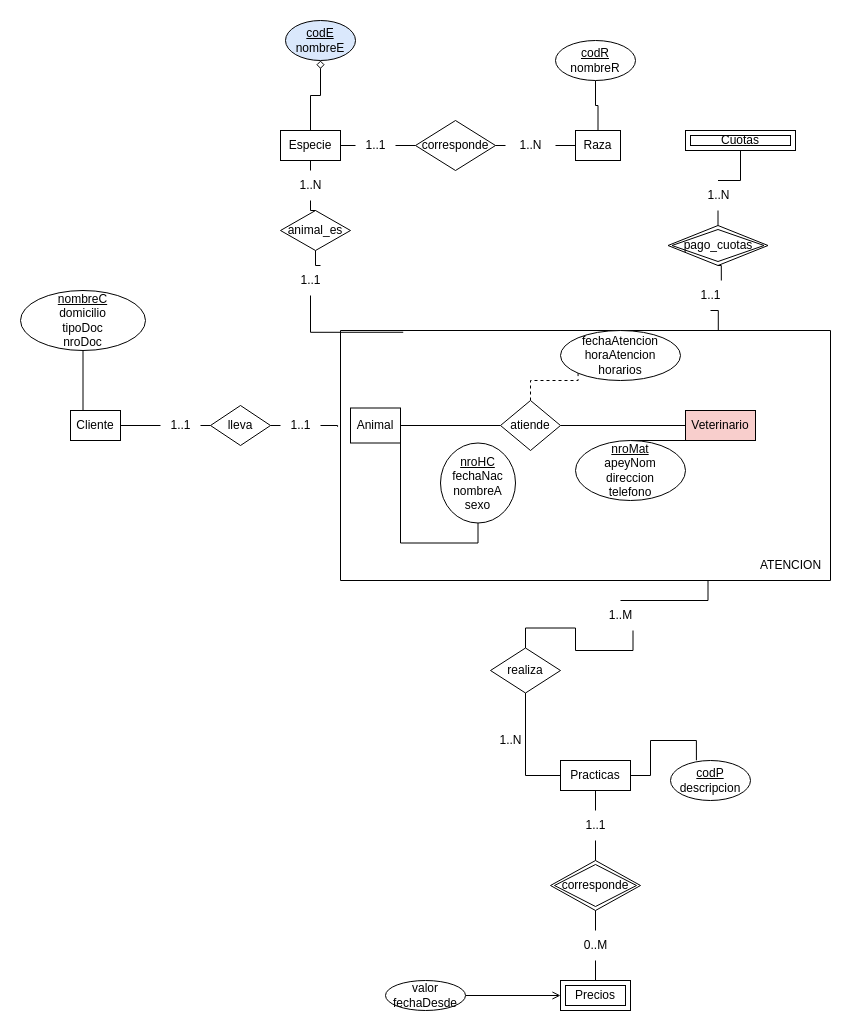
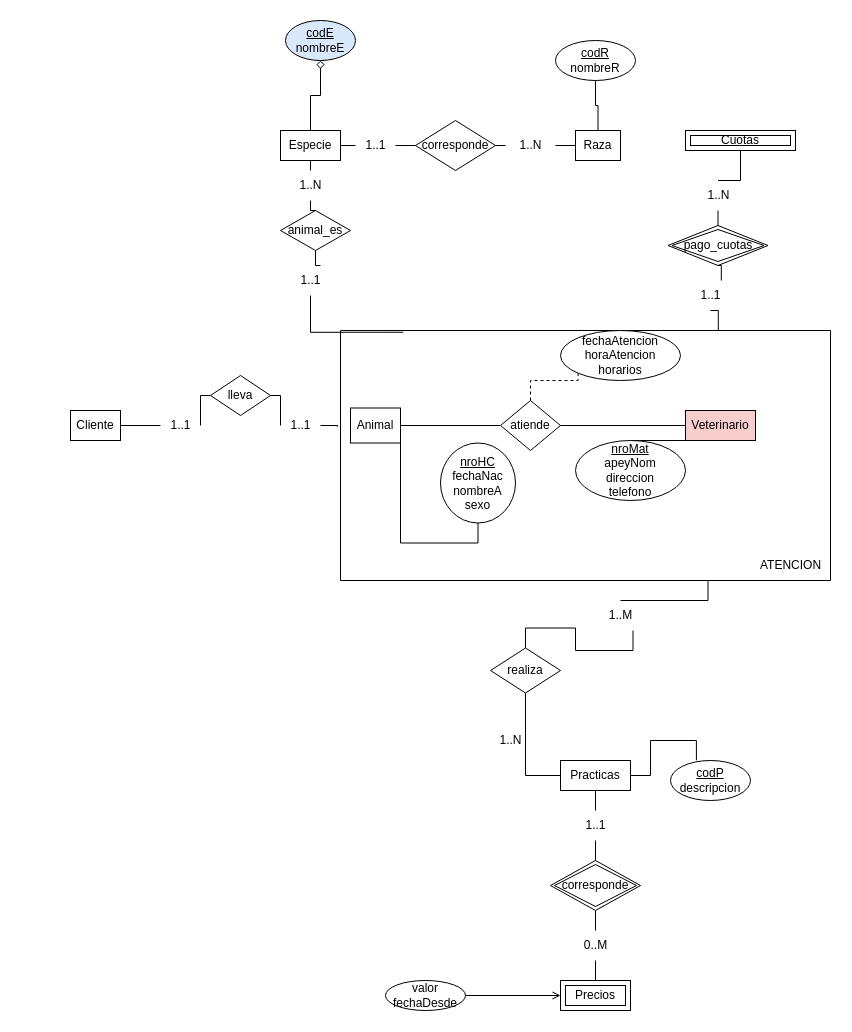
(83, 321) -> none
(83, 381) -> none
(241, 426) -> (241, 396)
